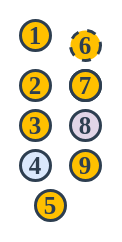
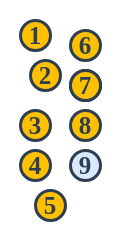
(86, 46) -> (86, 46)
(36, 86) -> (46, 76)
(86, 126) -> (86, 126)
(36, 166) -> (36, 166)
(86, 166) -> (86, 166)
